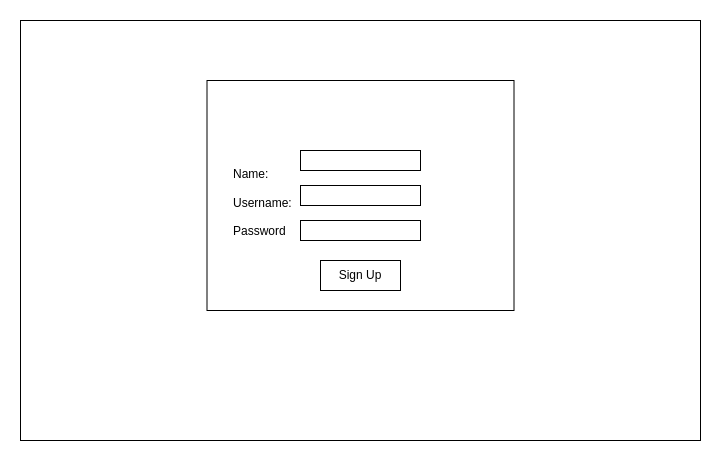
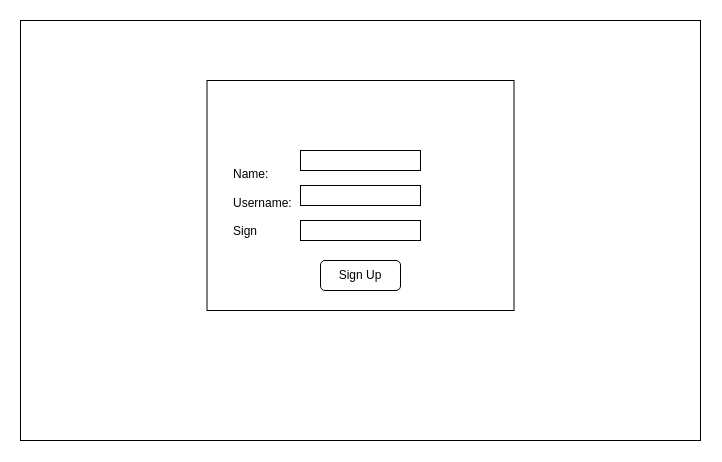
(262, 196) -> (262, 196)
(361, 276) -> (361, 276)
